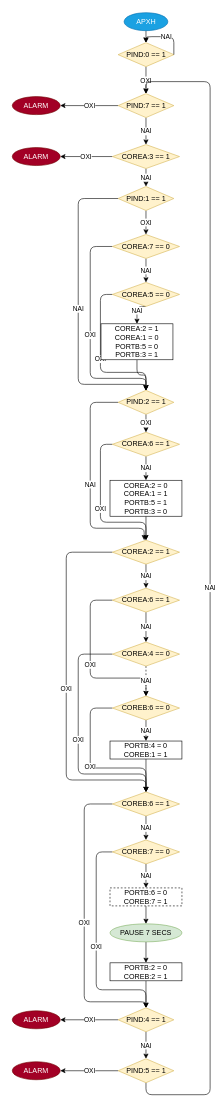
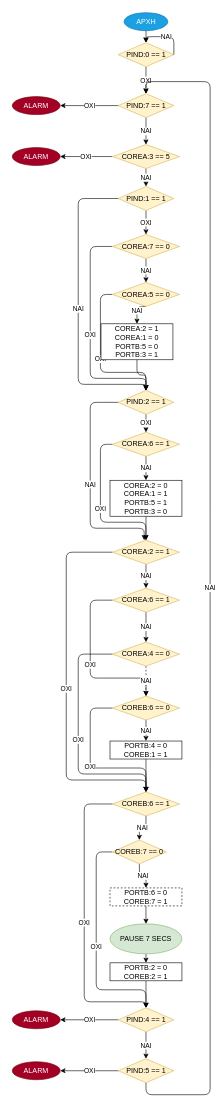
(146, 156) -> (146, 156)
(146, 852) -> (140, 852)
(146, 933) -> (146, 939)
